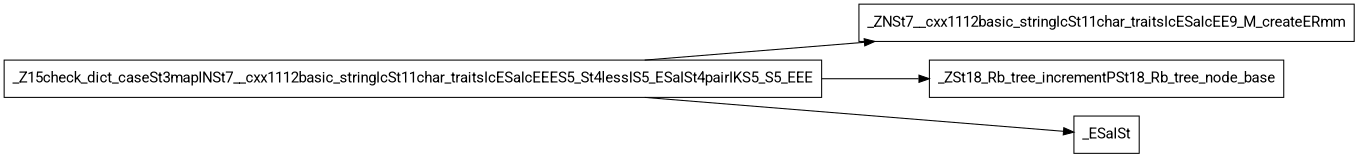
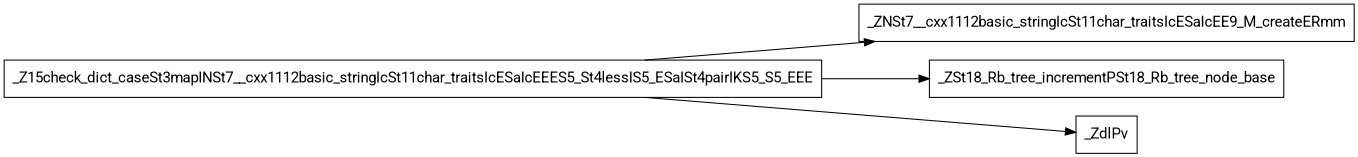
(1107, 135) -> (1107, 135)
